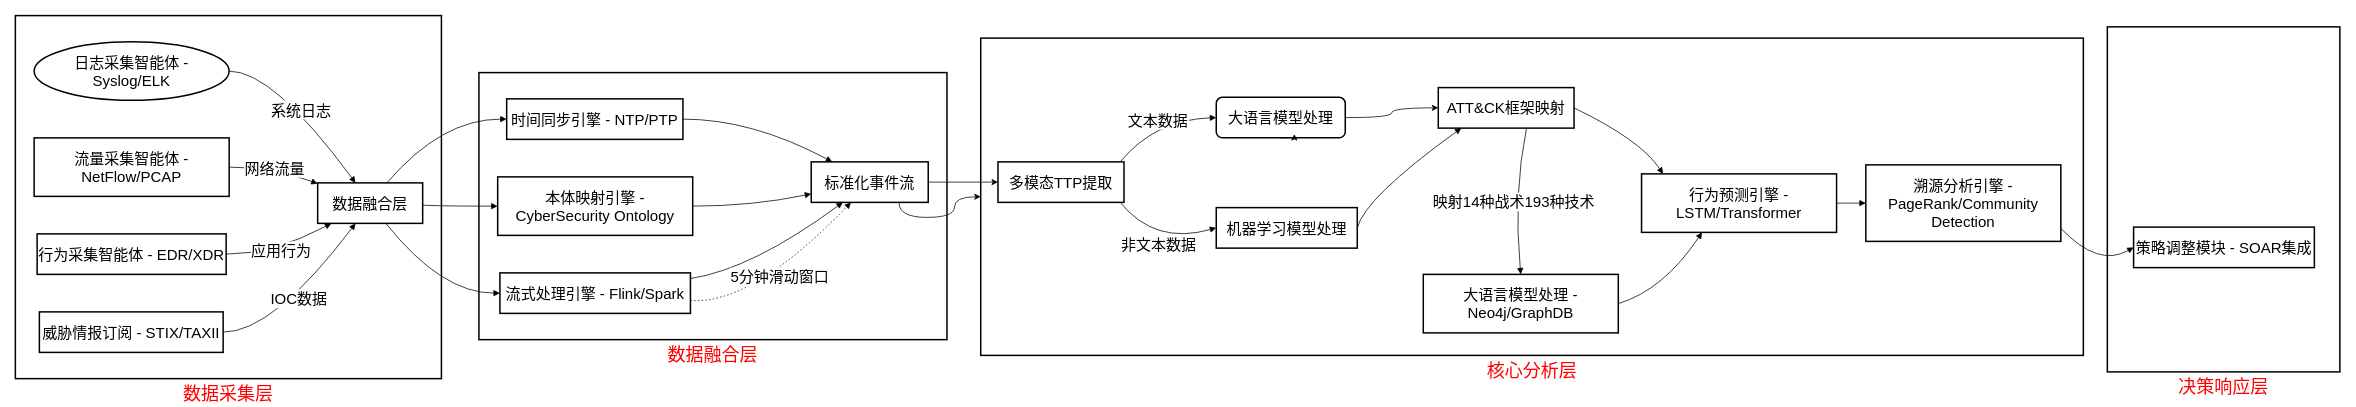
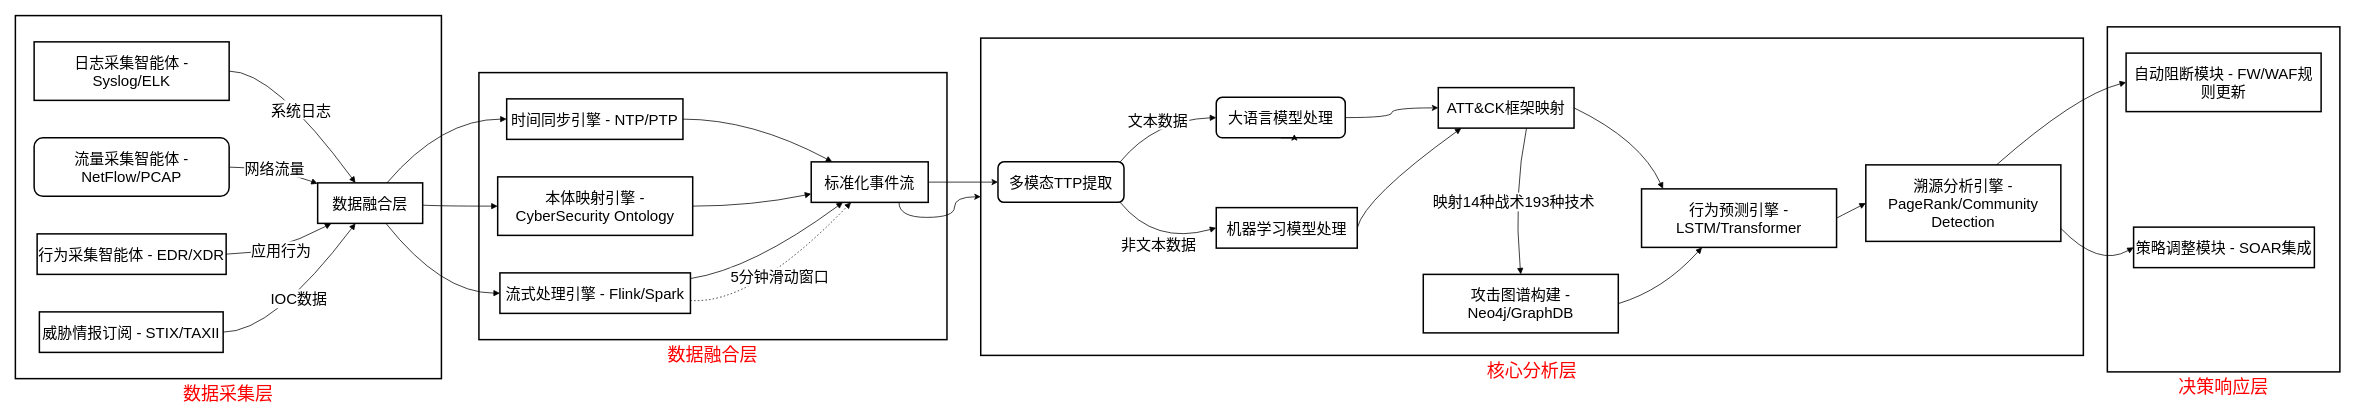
(132, 71) -> (132, 71)
none -> (2223, 82)
none -> (2054, 118)
(132, 167) -> (132, 167)
(1061, 182) -> (1061, 182)
(1739, 203) -> (1739, 218)
(1521, 303) -> (1521, 303)
